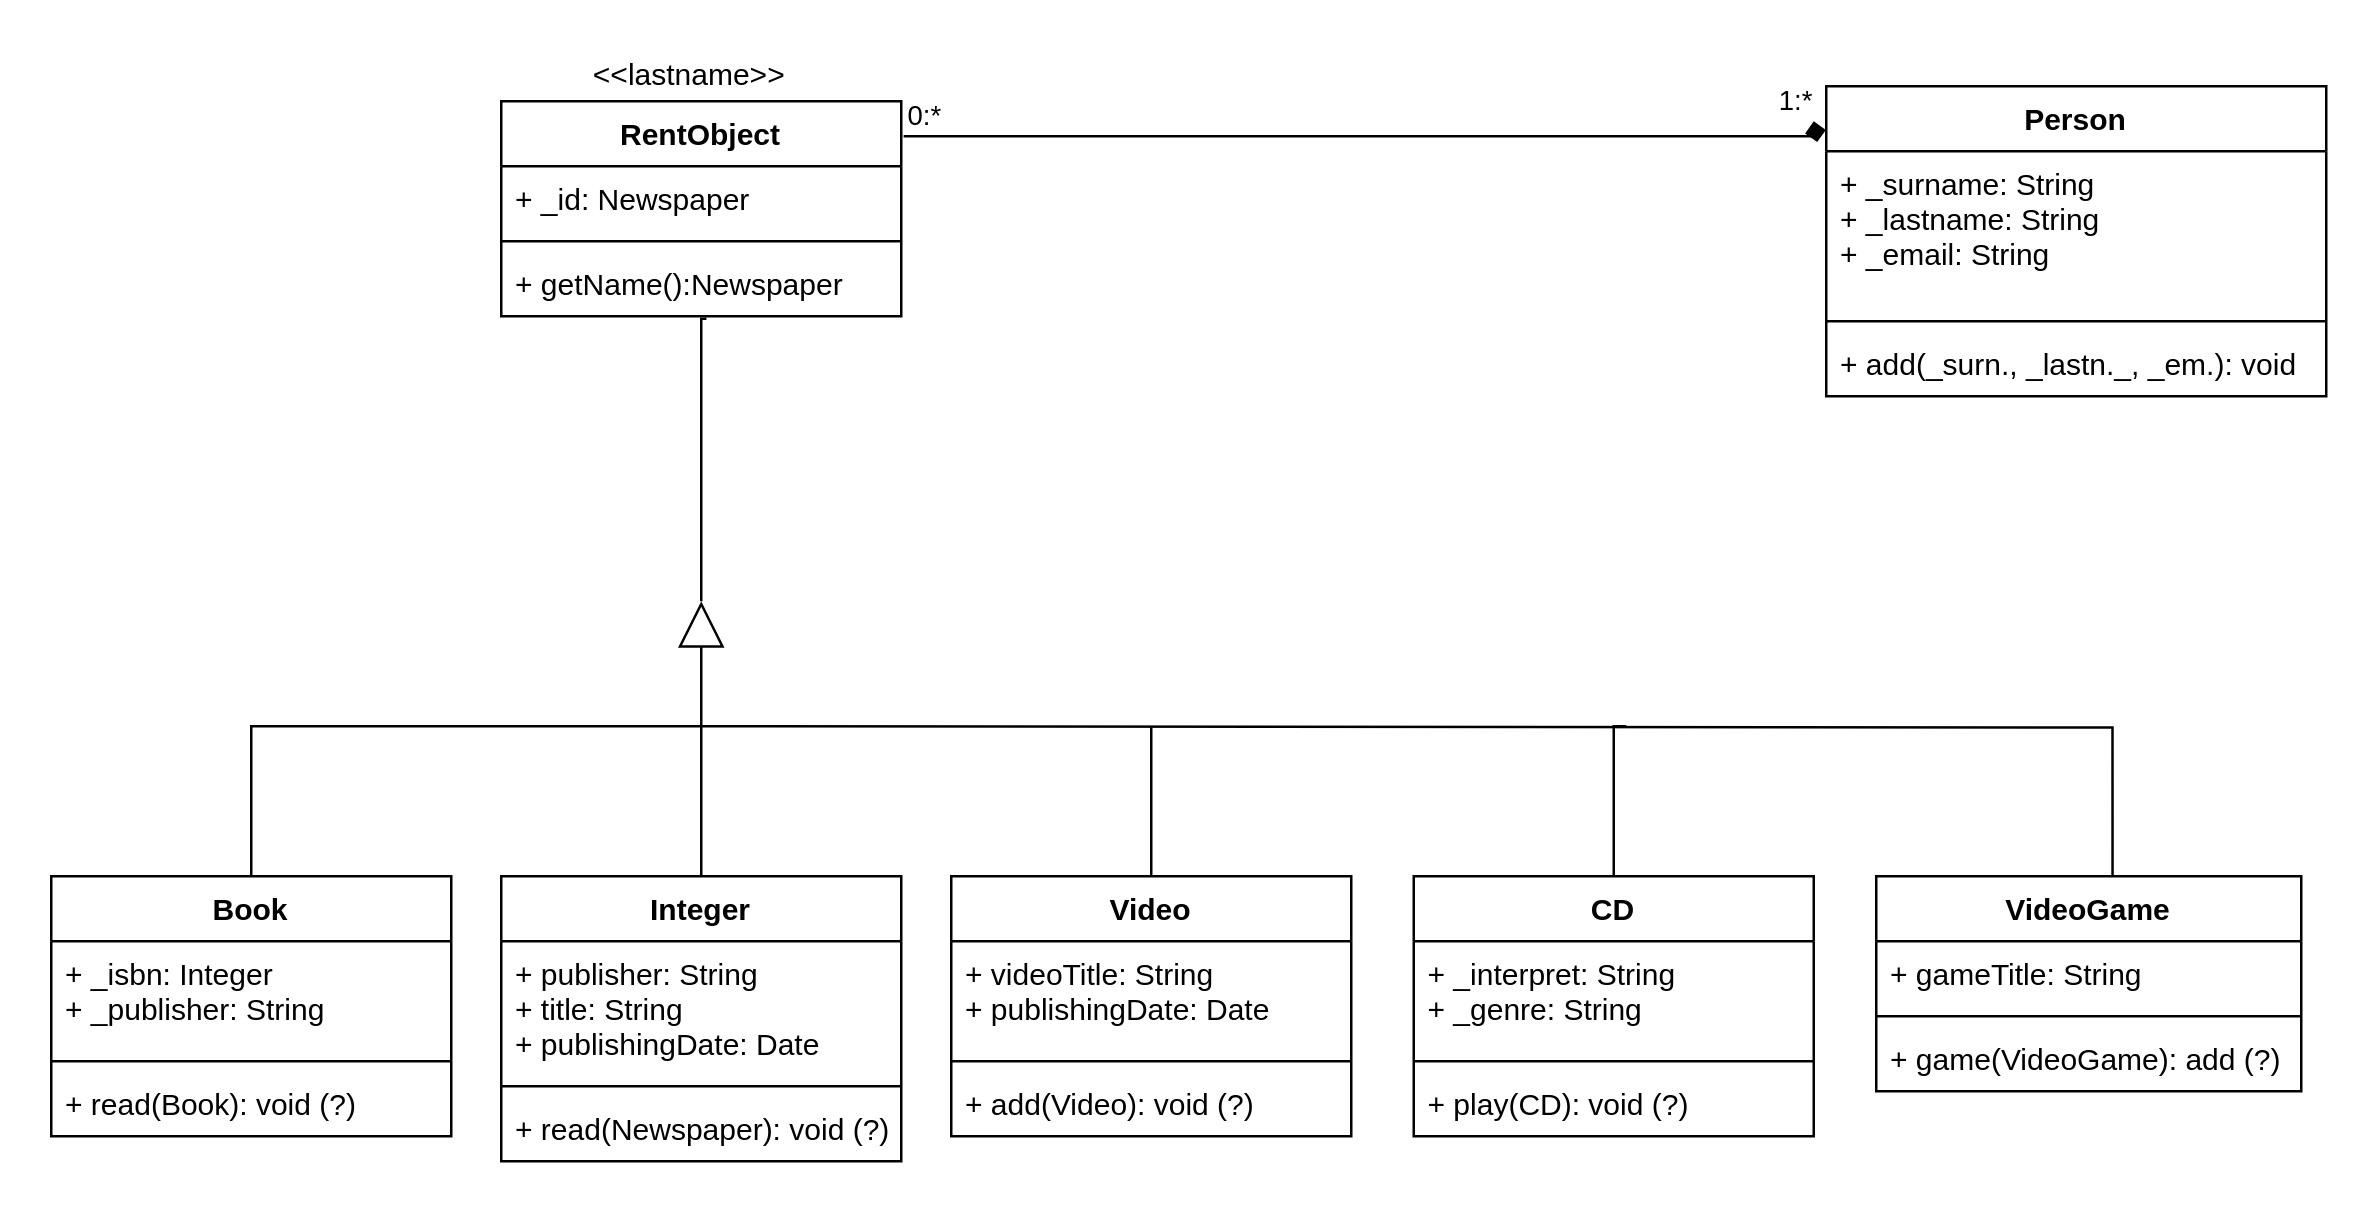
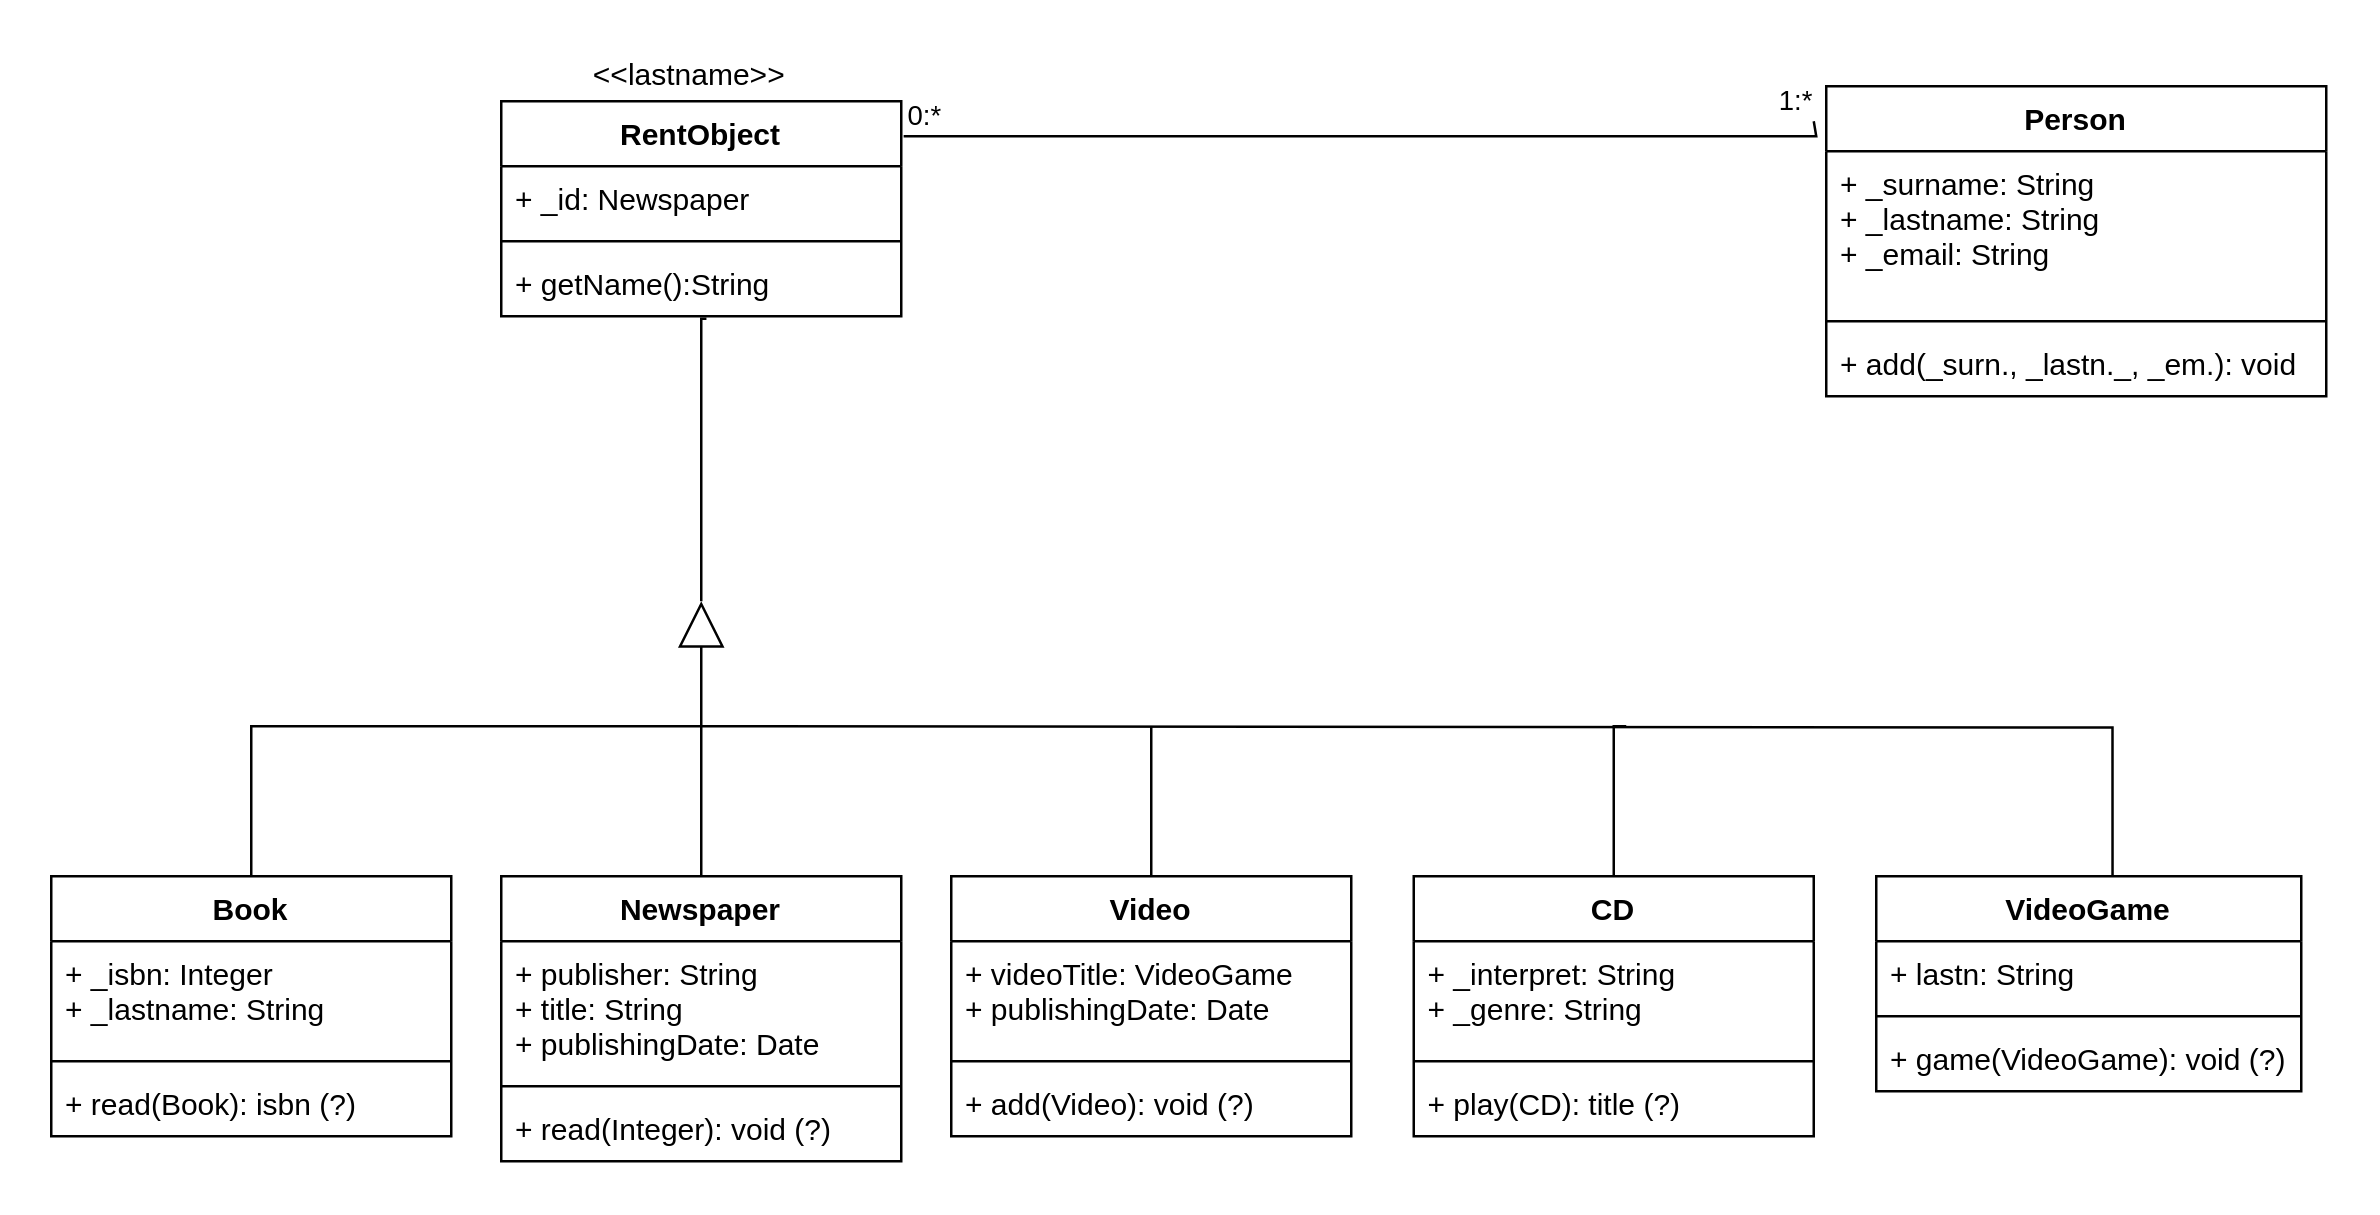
(1812, 136) -> (1816, 134)
(684, 285) -> (655, 285)
(700, 910) -> (700, 910)
(184, 975) -> (184, 975)
(1106, 975) -> (1131, 975)
(2026, 975) -> (1997, 975)
(2089, 1060) -> (2093, 1060)
(230, 1105) -> (230, 1105)
(1572, 1105) -> (1577, 1105)
(722, 1130) -> (706, 1130)
